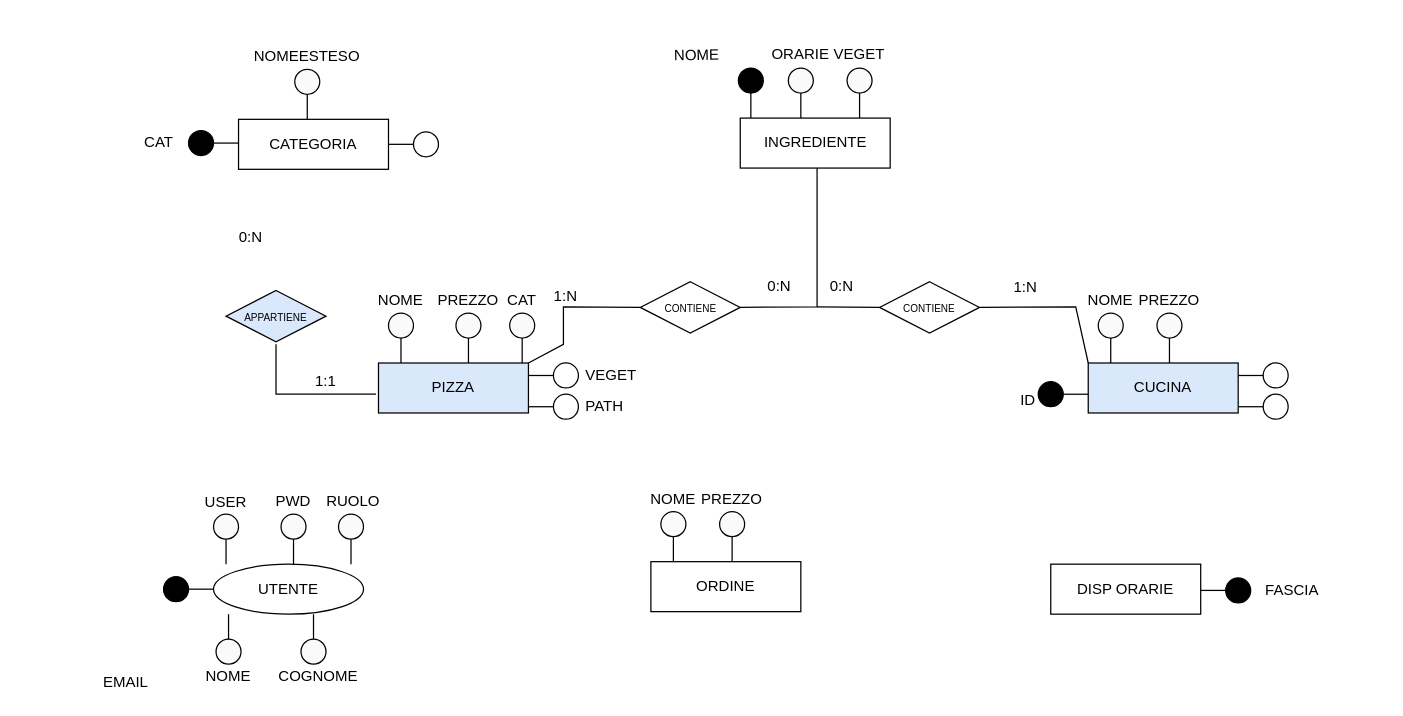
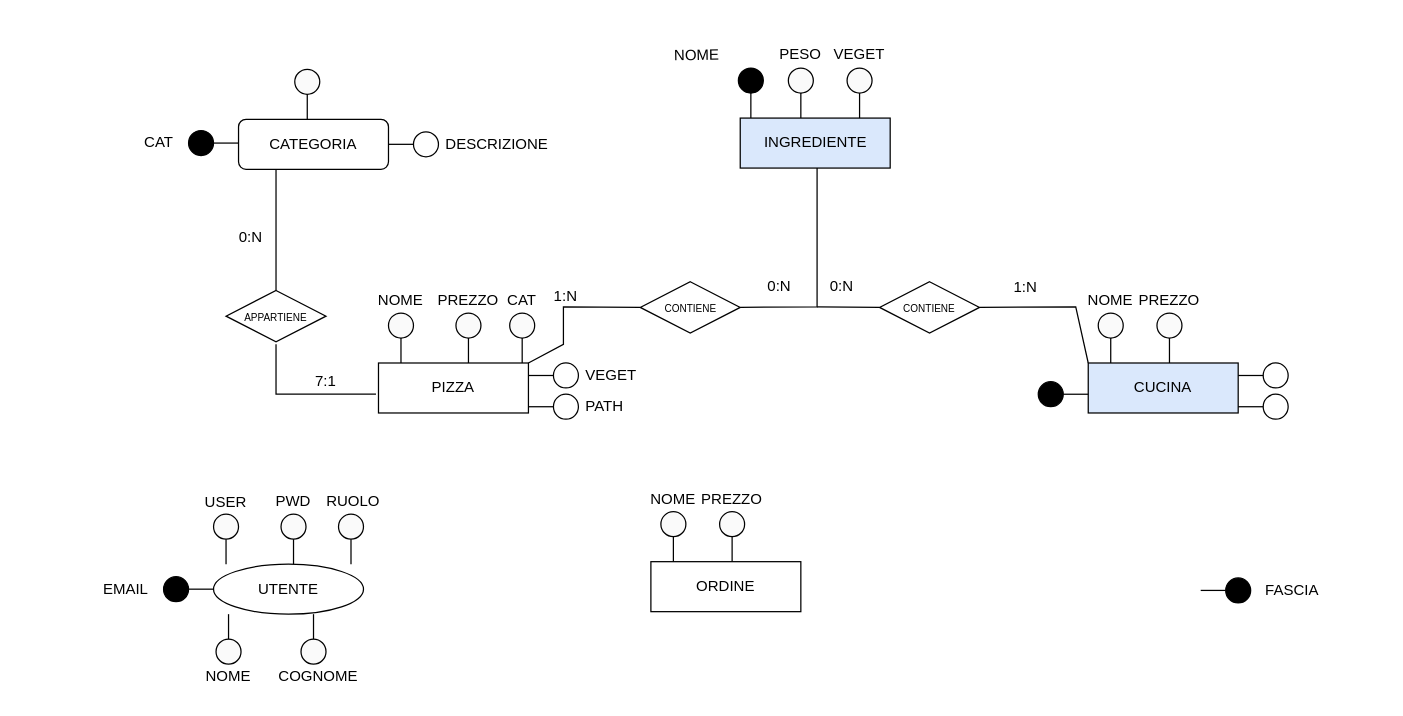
(801, 54) -> (801, 54)
(307, 57) -> none
(815, 143) -> (815, 143)
(313, 144) -> (313, 144)
none -> (499, 144)
none -> (276, 231)
(276, 316) -> (276, 316)
(326, 382) -> (326, 382)
(453, 388) -> (453, 388)
(982, 401) -> none
(1126, 589) -> none
(94, 683) -> (94, 589)
